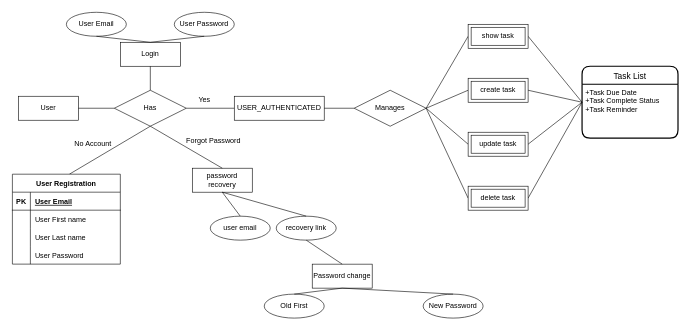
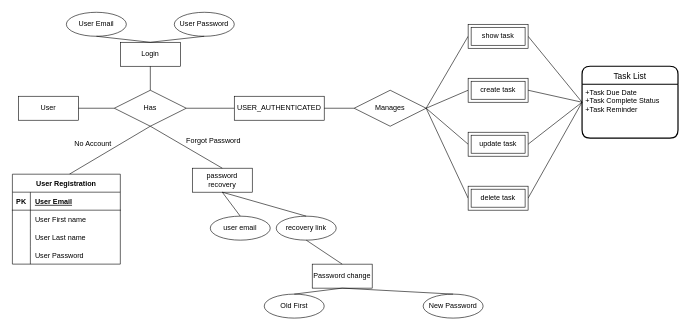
(204, 100) -> none
